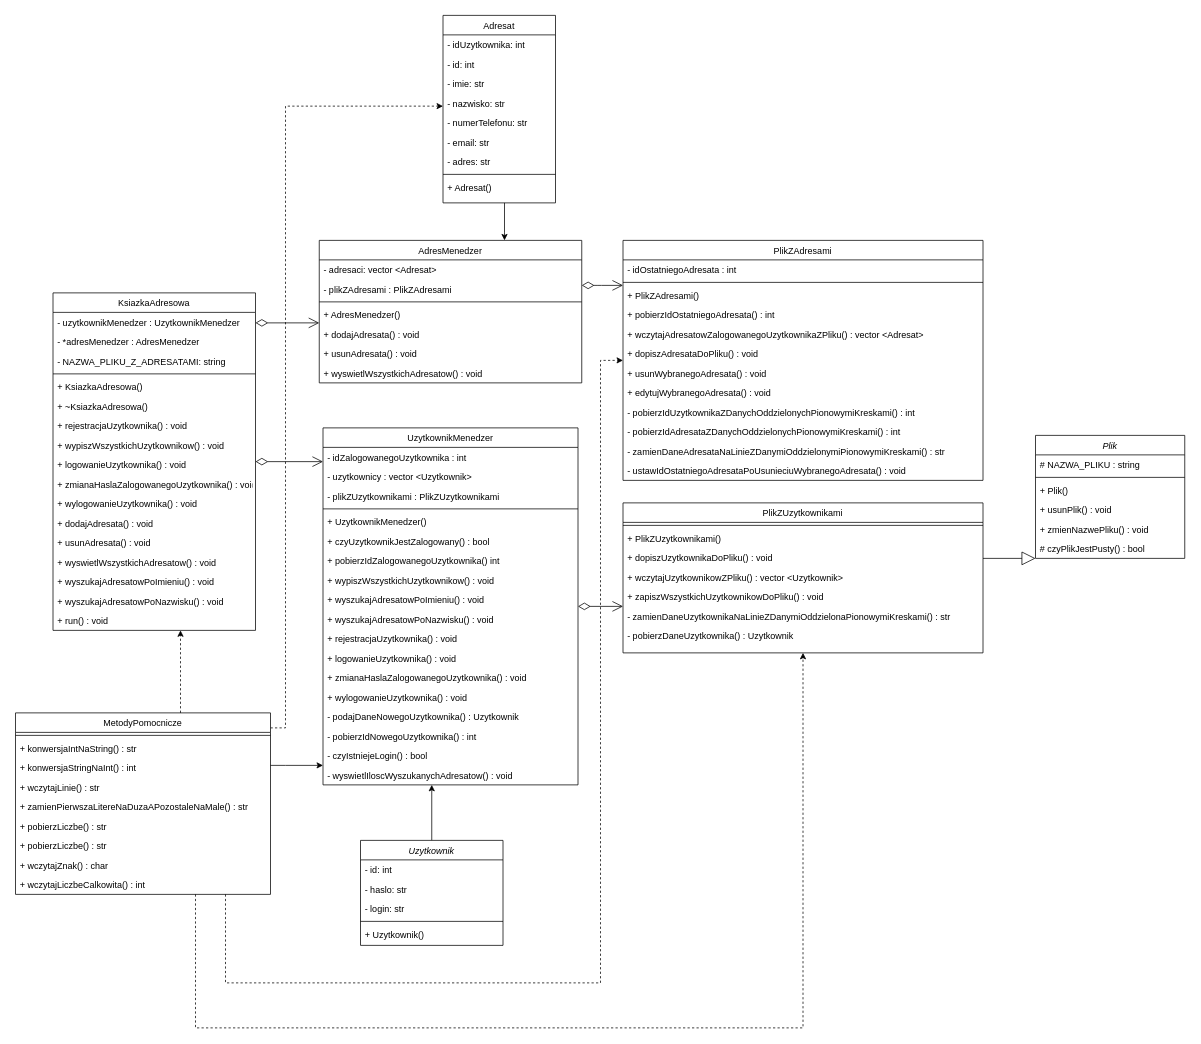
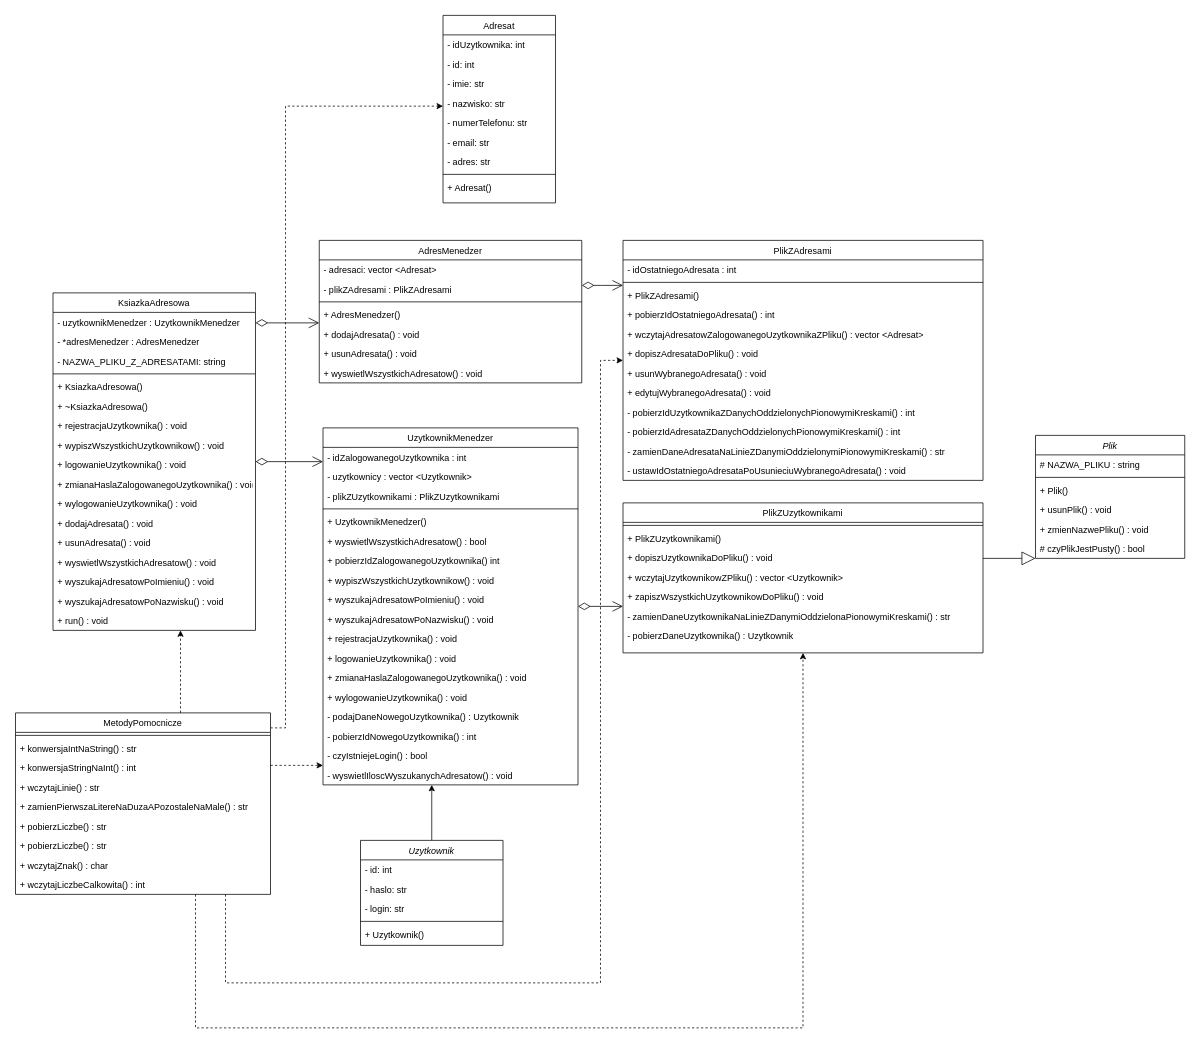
(504, 219) -> none
(415, 542) -> (413, 542)
(294, 765) -> (294, 765)
